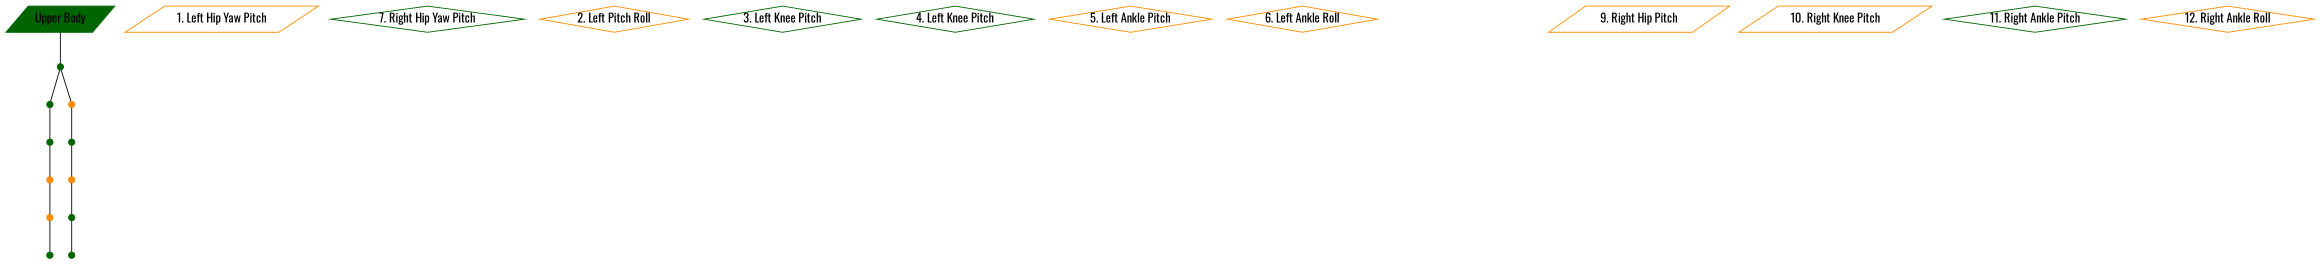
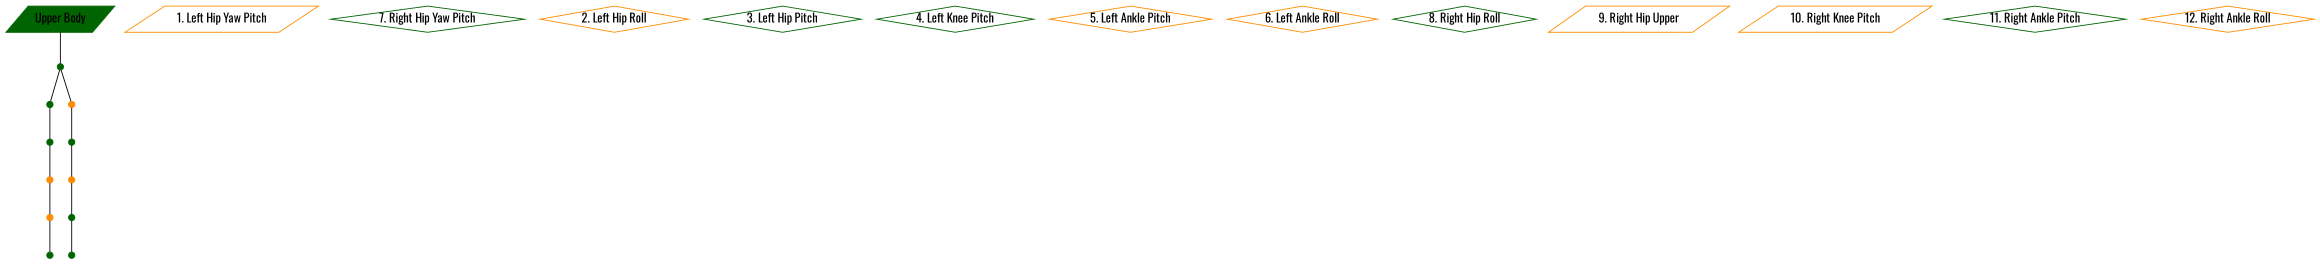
(614, 19) -> (614, 19)
(783, 19) -> (783, 19)
none -> (1465, 19)
(1639, 19) -> (1639, 19)
